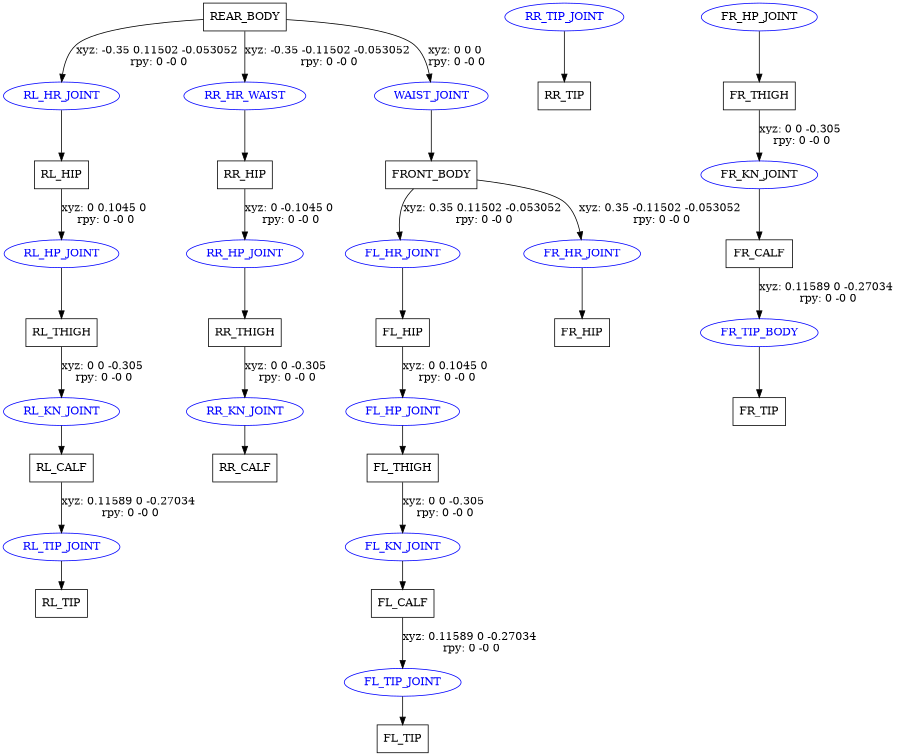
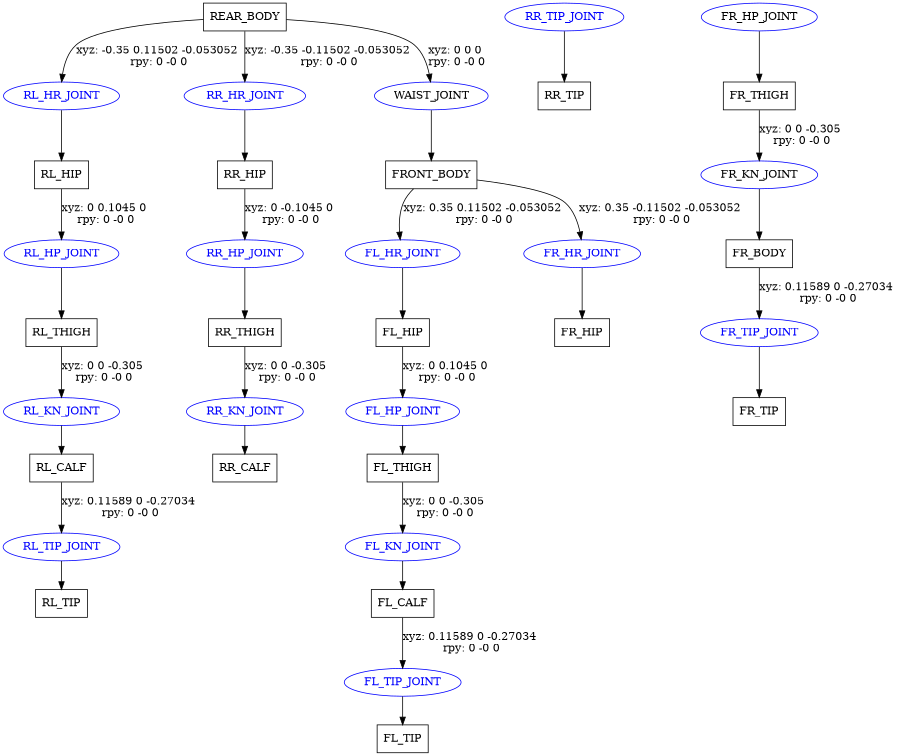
(245, 96) -> (245, 96)
(431, 96) -> (431, 96)
(759, 254) -> (759, 254)
(759, 333) -> (759, 333)
